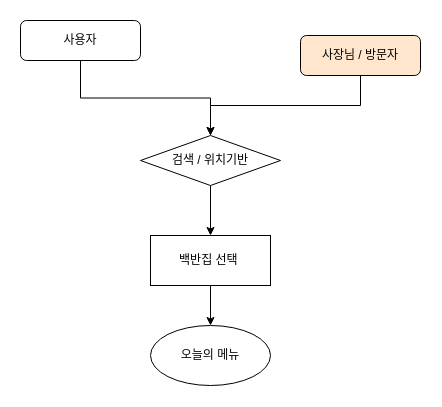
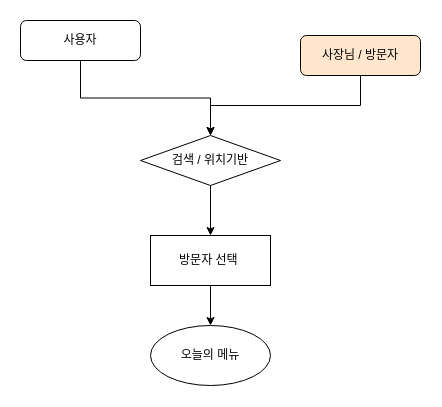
(211, 261) -> (211, 261)
